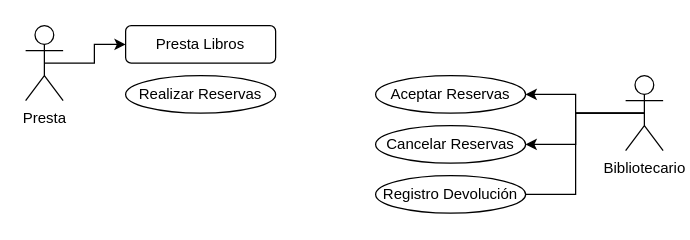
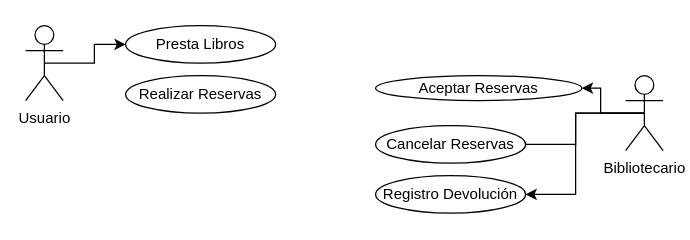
(201, 44) -> (201, 44)
(451, 94) -> (479, 88)
(45, 118) -> (45, 118)
(535, 144) -> (531, 144)
(531, 194) -> (535, 194)
